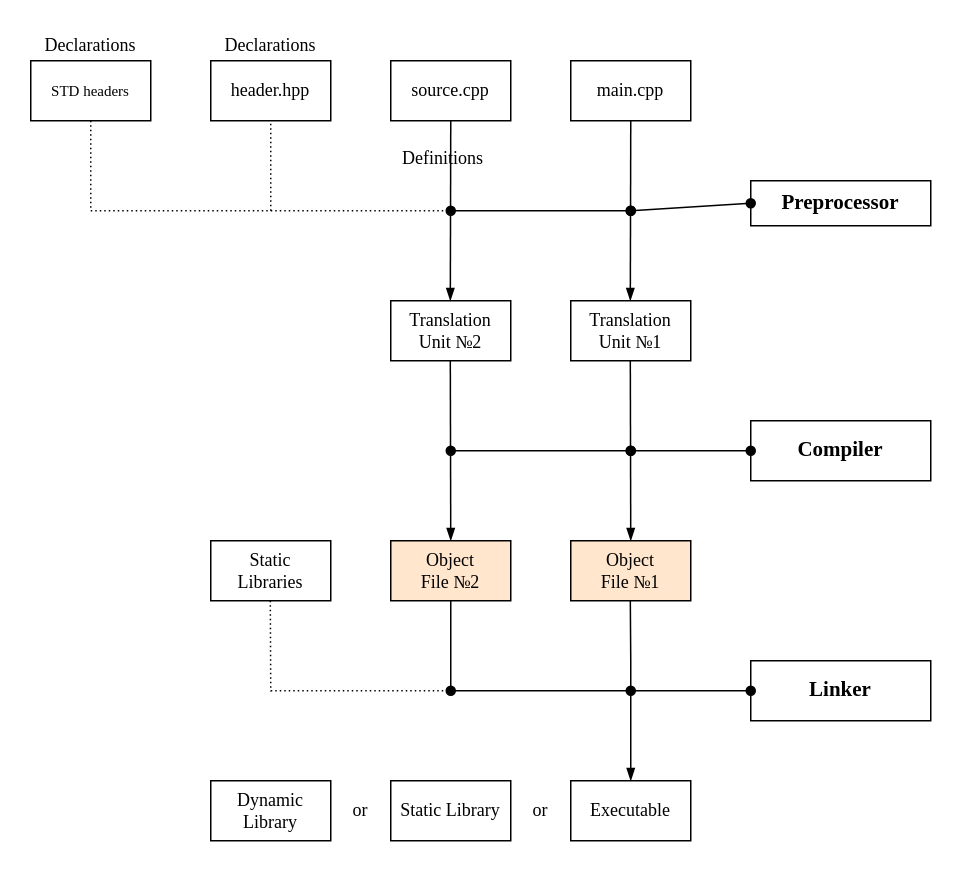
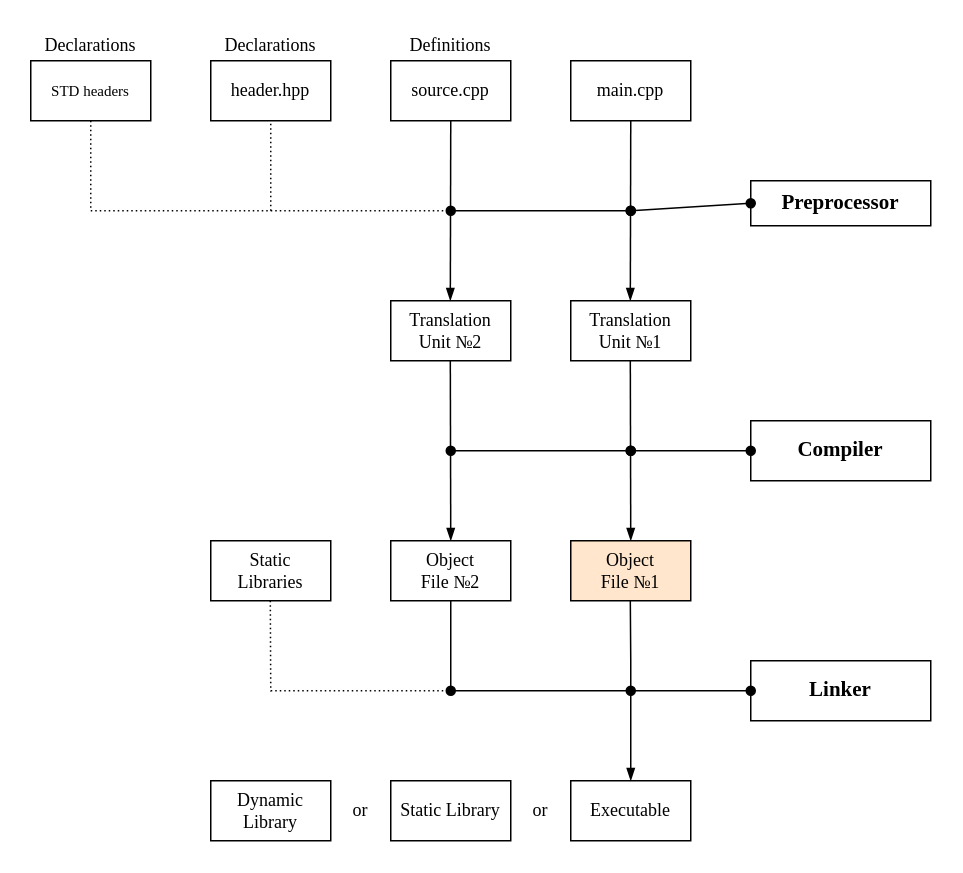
(443, 158) -> (451, 46)
(451, 571) -> (451, 571)
